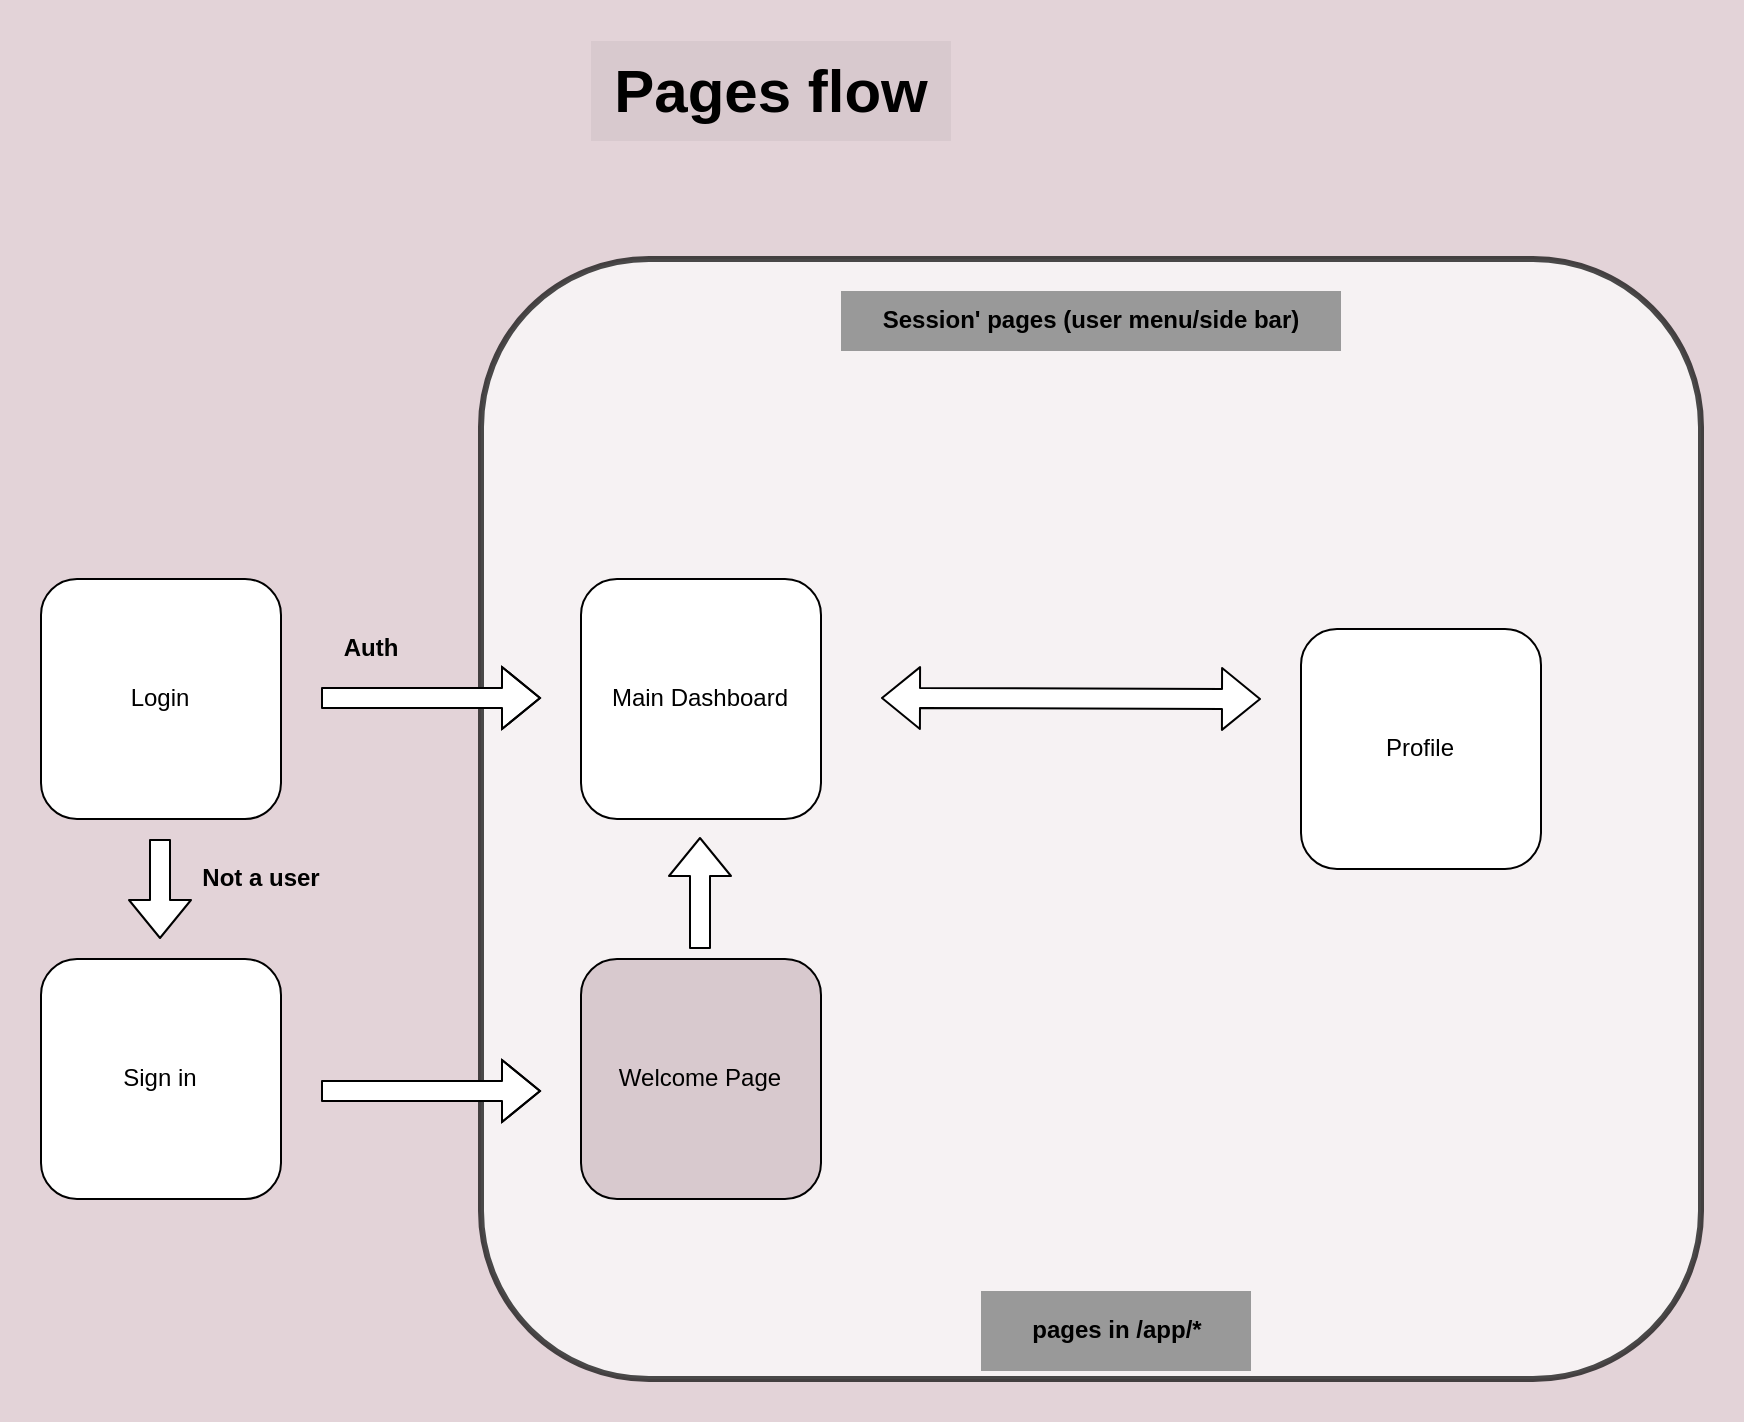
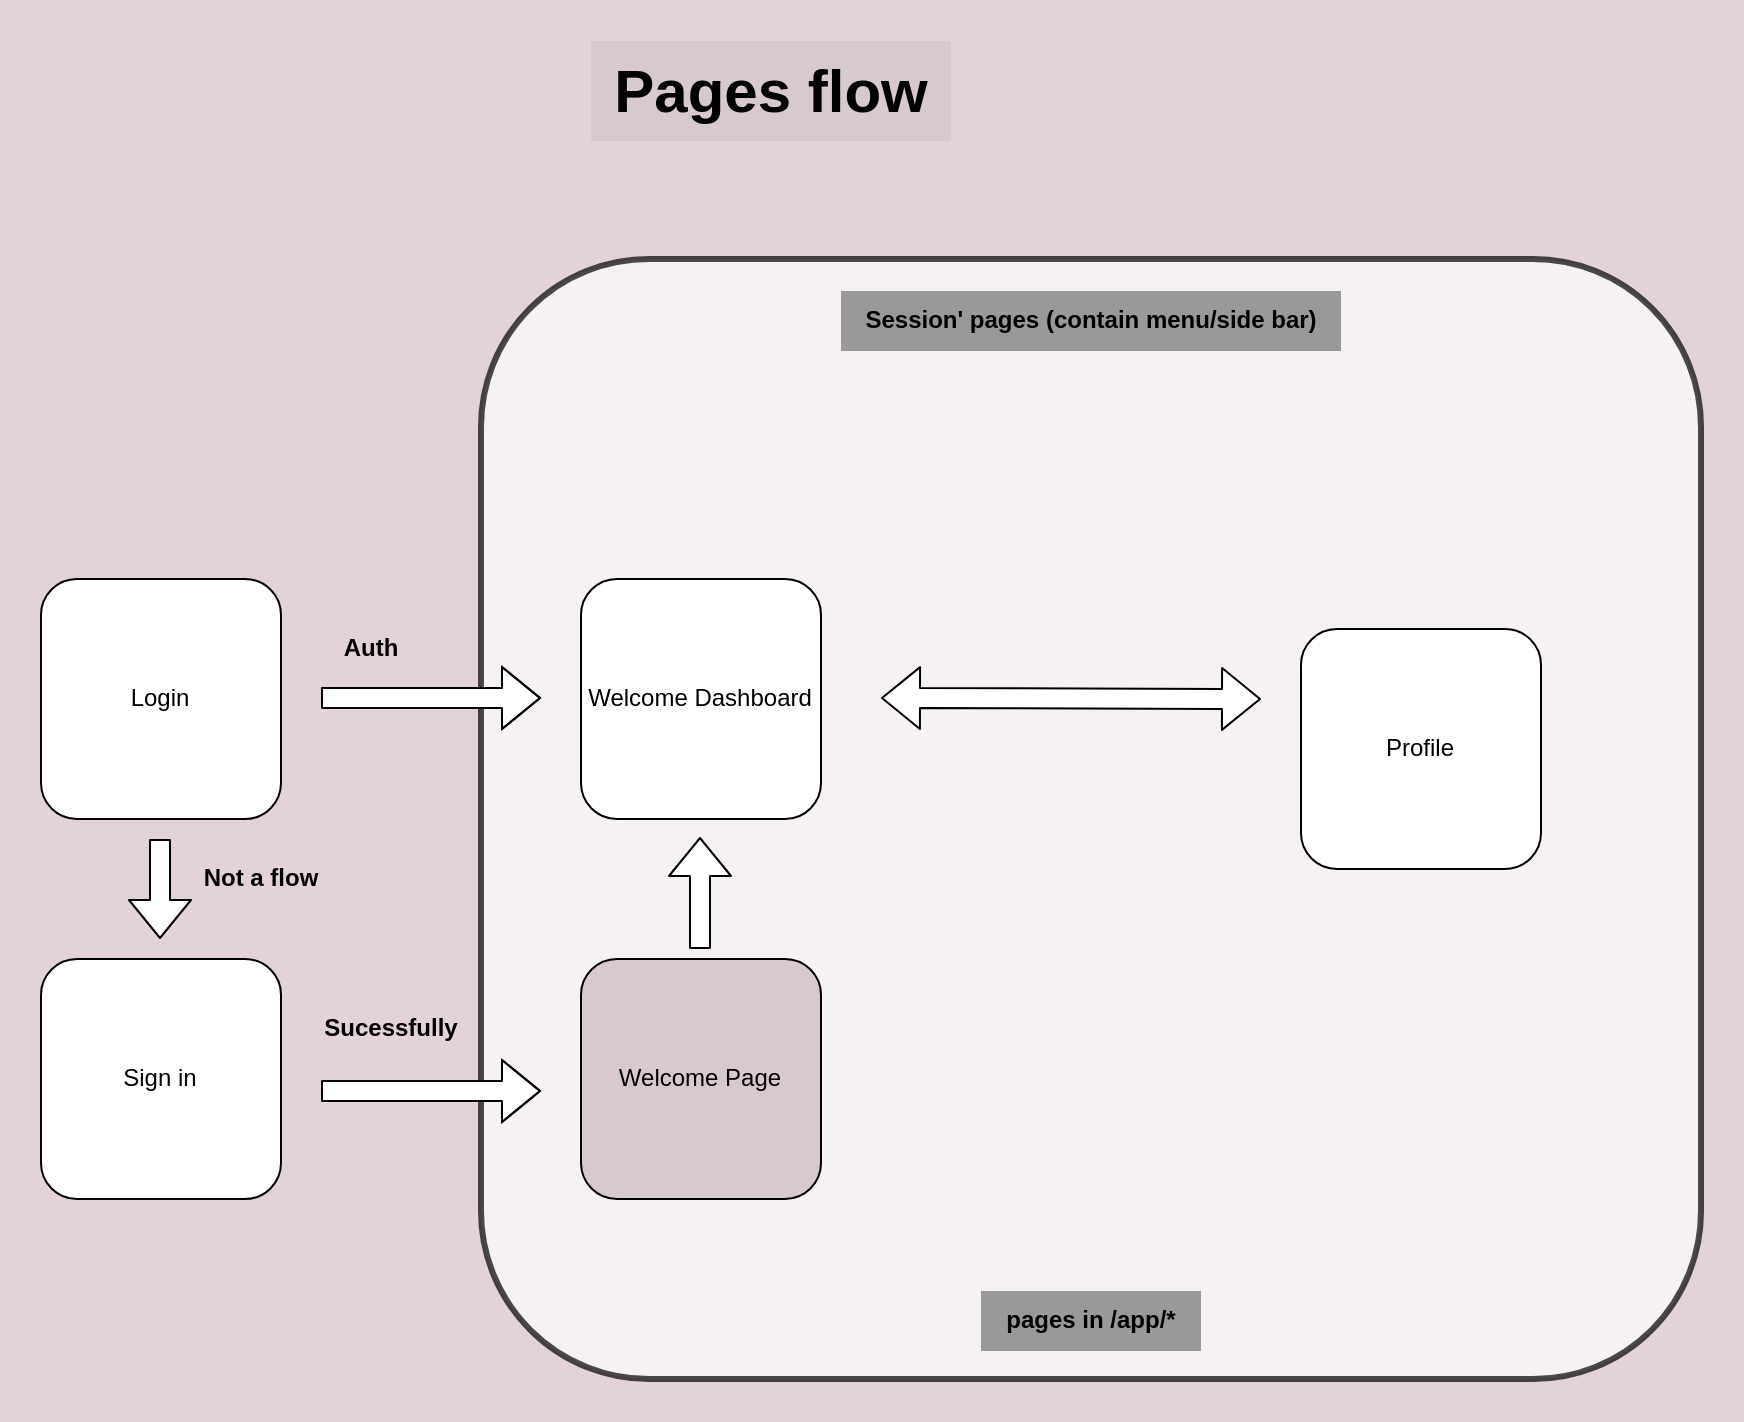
(1092, 321) -> (1092, 321)
(701, 699) -> (701, 699)
(262, 879) -> (262, 879)
none -> (391, 1029)
(1116, 1331) -> (1091, 1321)
